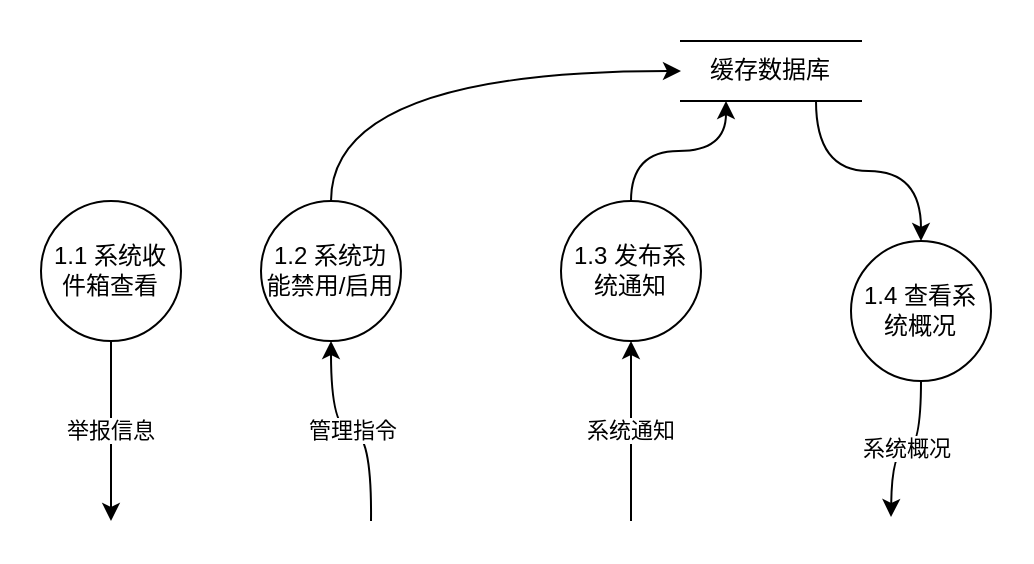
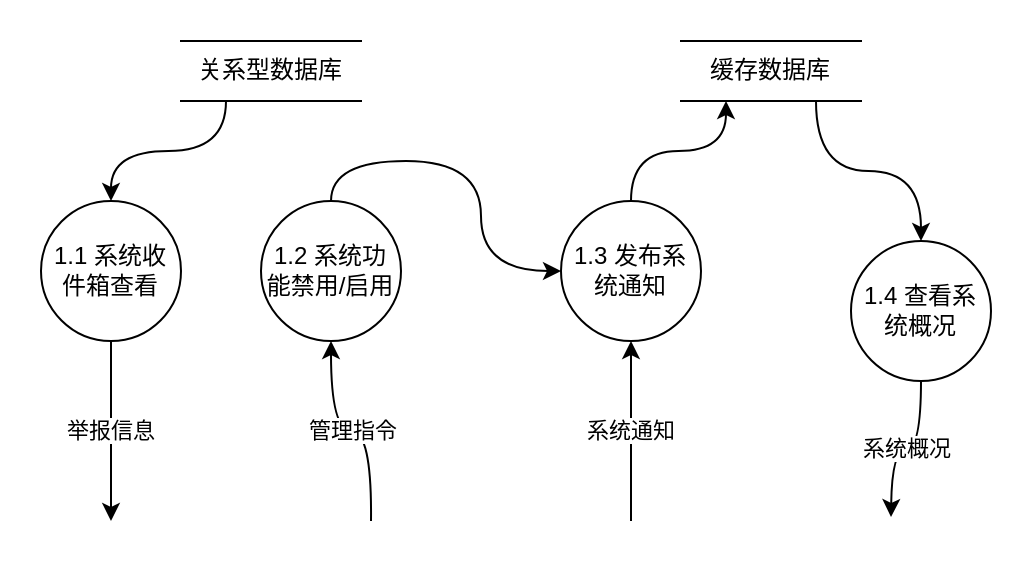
none -> (271, 71)
(478, 86) -> (461, 174)
none -> (172, 151)
